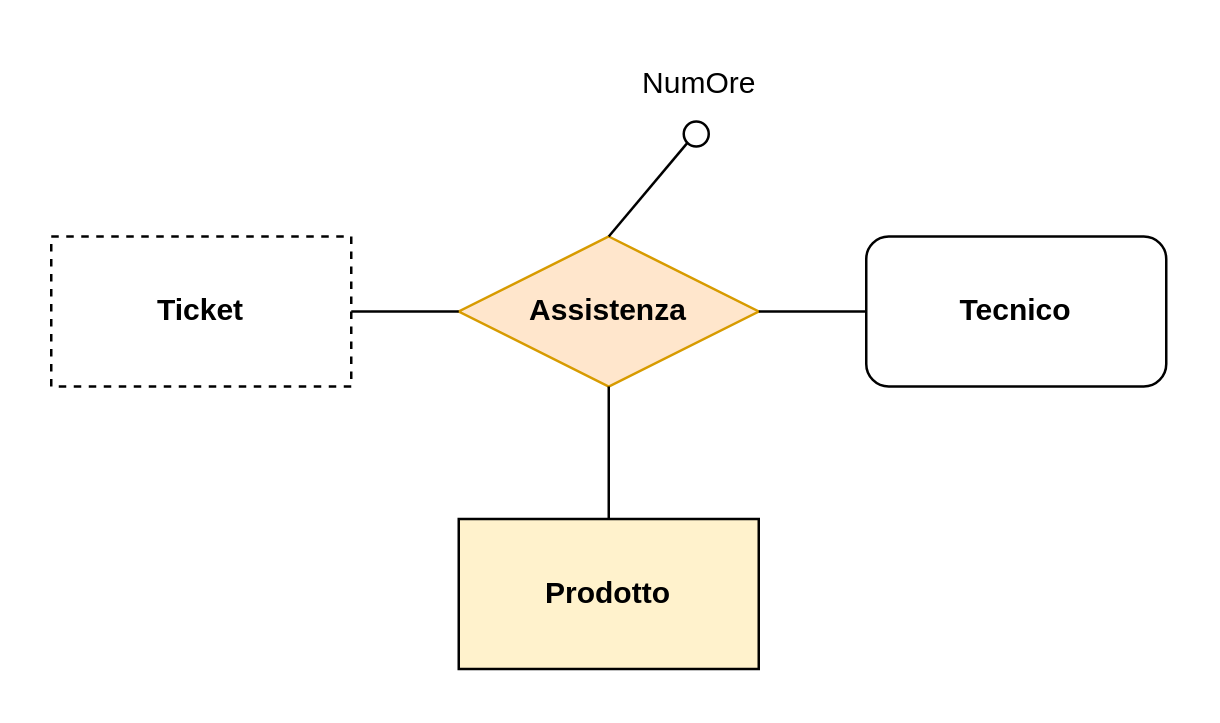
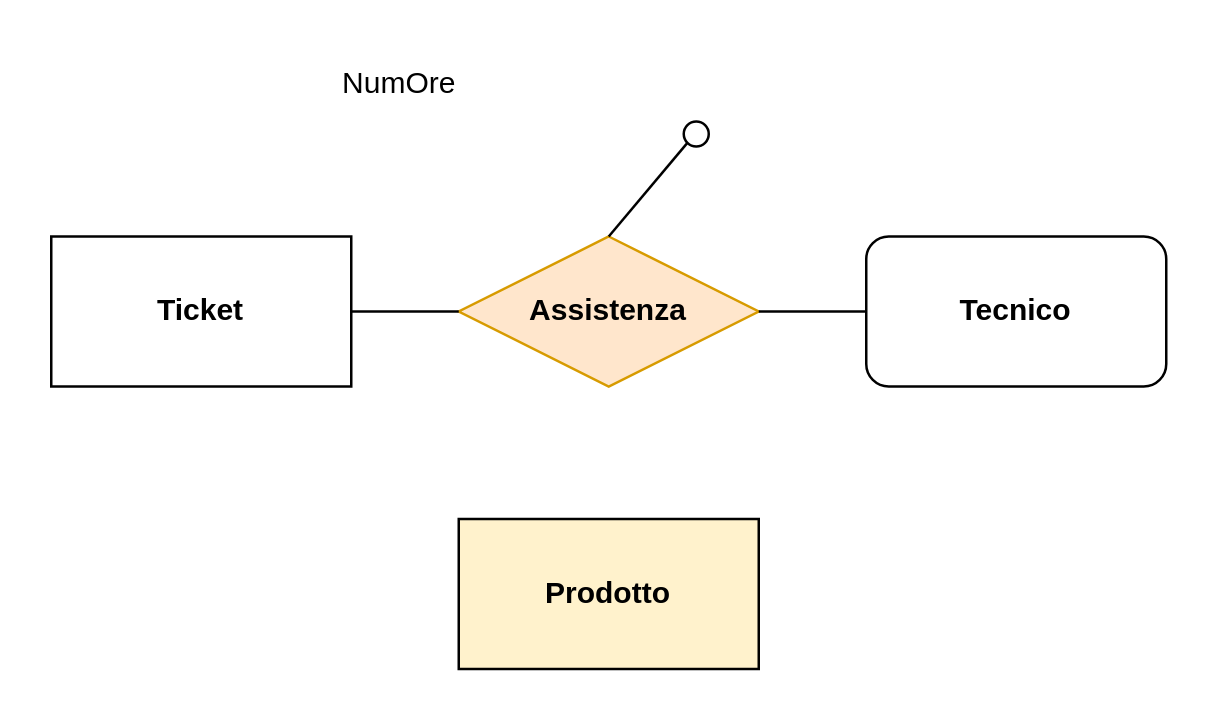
(698, 84) -> (398, 84)
(201, 311) -> (201, 311)
(609, 453) -> none
